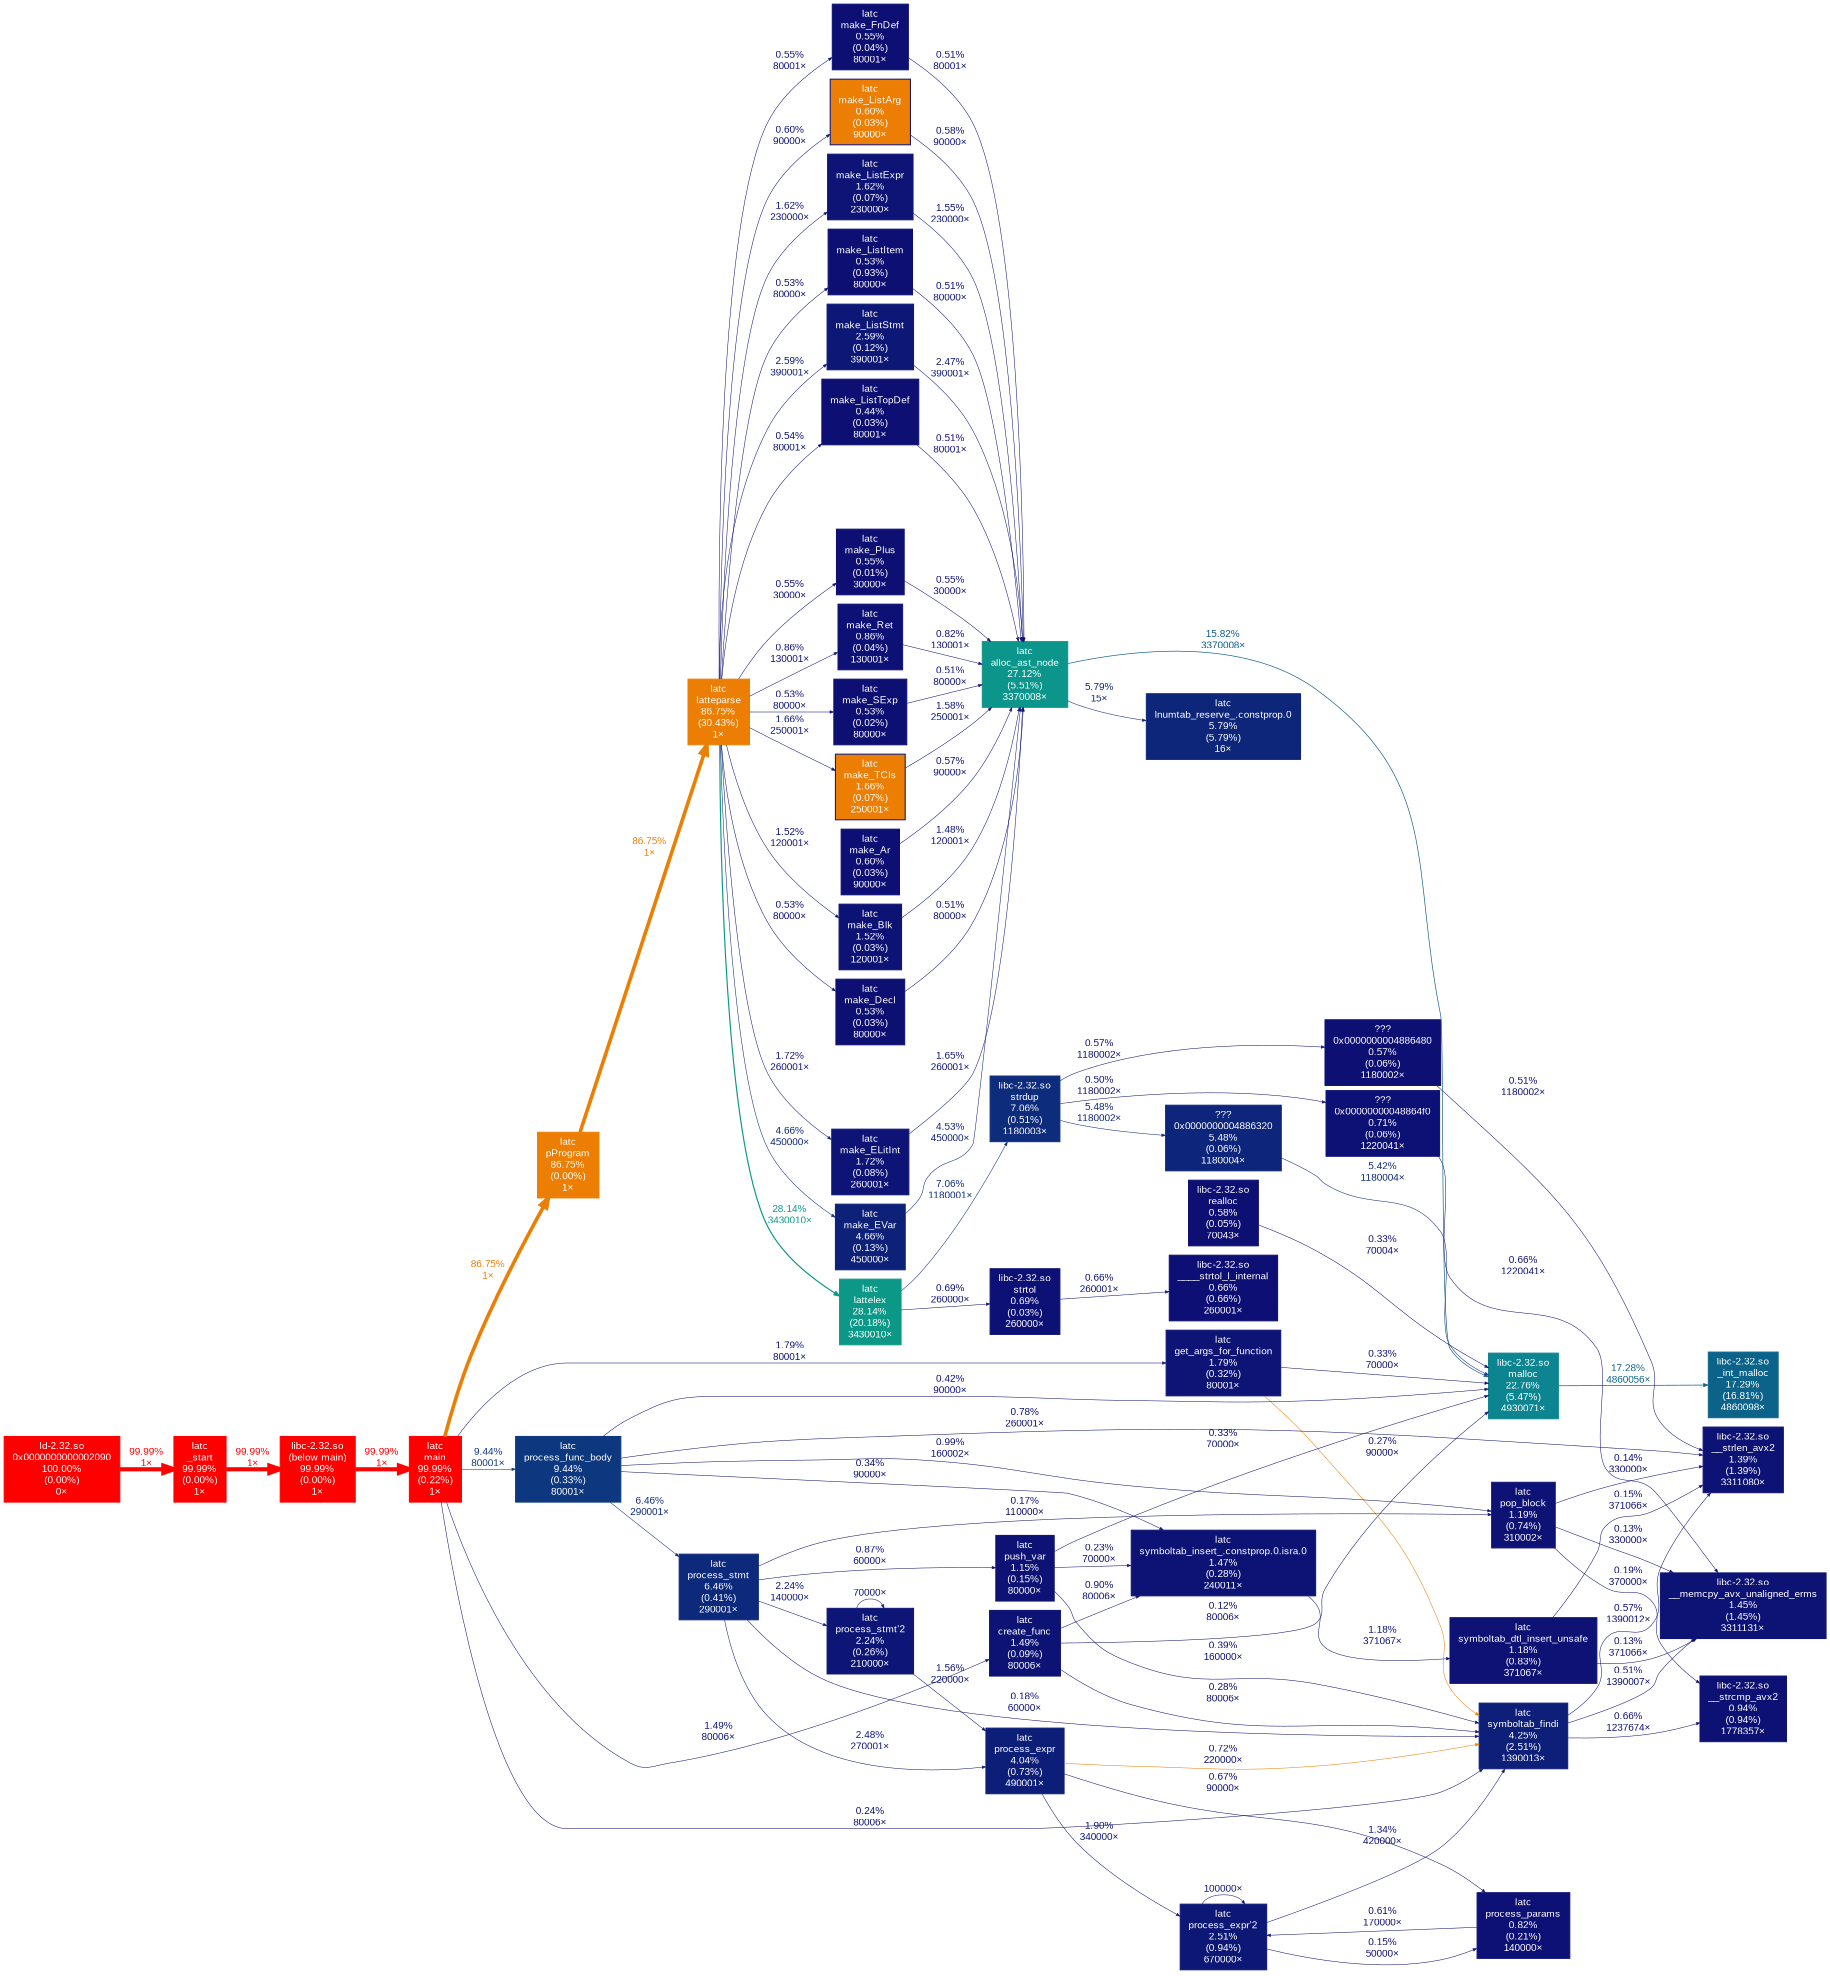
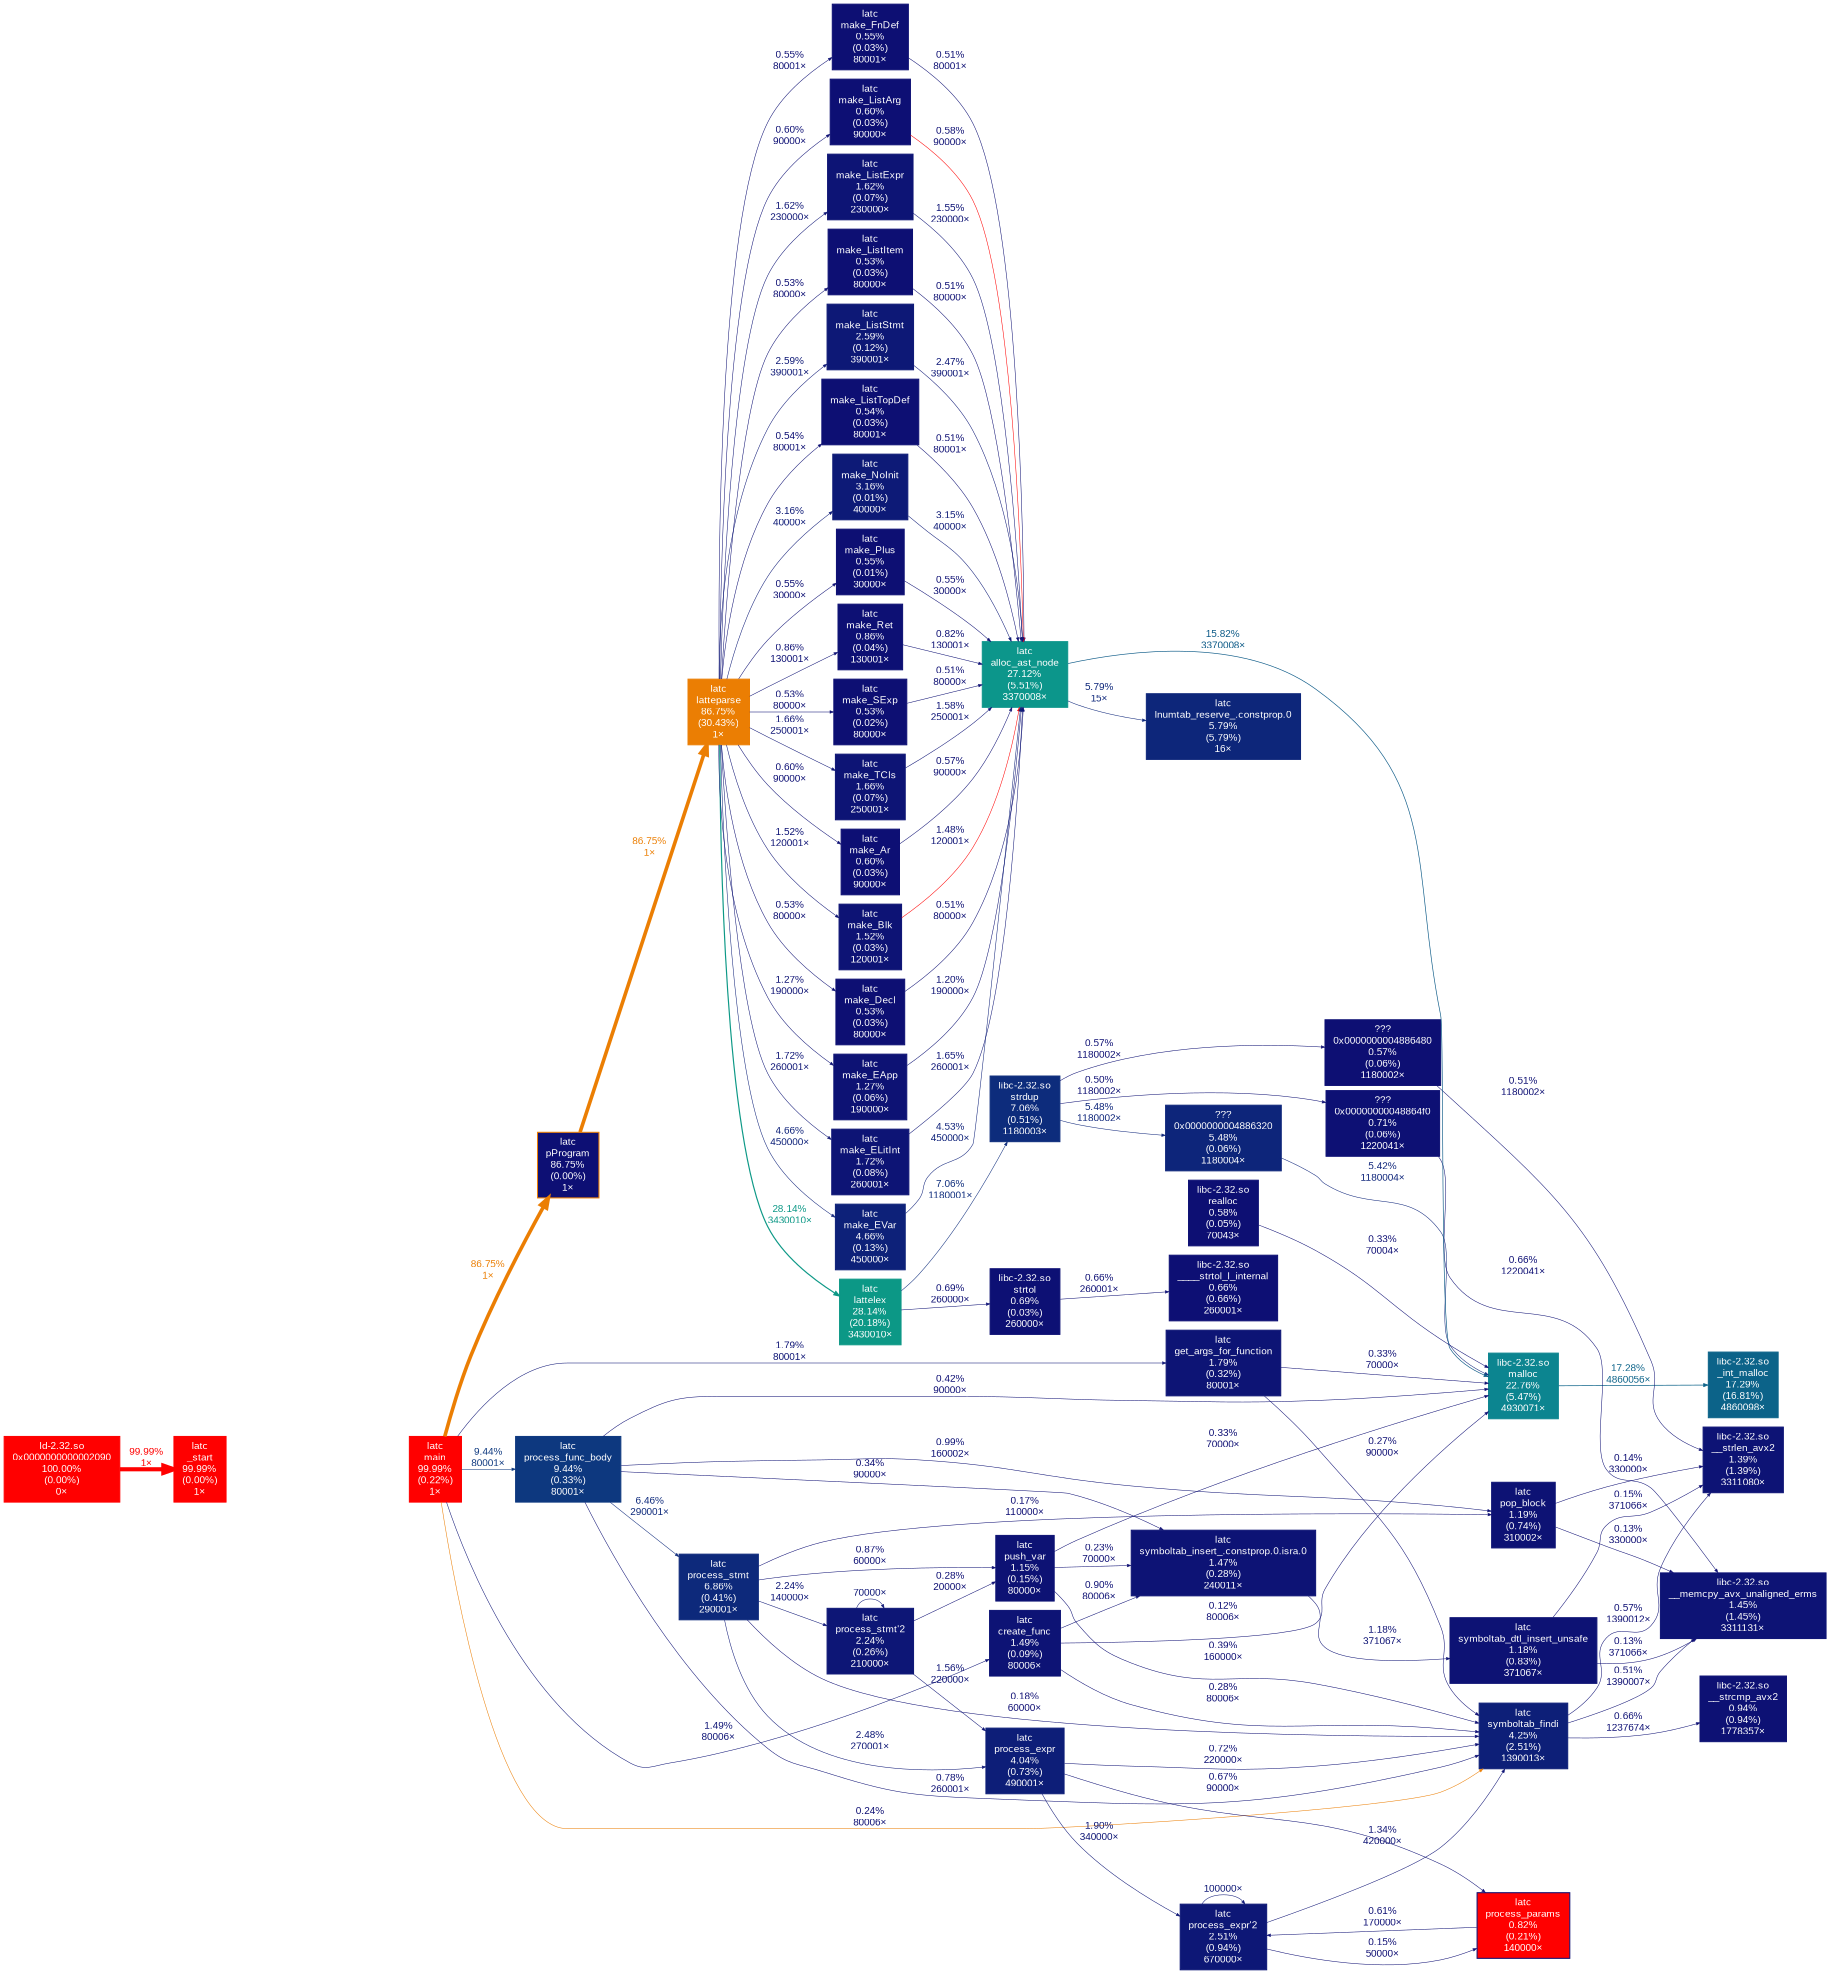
(870, 37) -> (870, 37)
(870, 112) -> (870, 112)
(870, 262) -> (870, 262)
(1008, 372) -> (1008, 372)
(870, 412) -> (870, 412)
none -> (870, 487)
(870, 787) -> (870, 787)
none -> (782, 799)
(983, 828) -> (983, 828)
none -> (870, 1087)
(568, 1165) -> (568, 1165)
(1160, 1430) -> (966, 1798)
(318, 1469) -> none
(1396, 1541) -> (1396, 1541)
(719, 1587) -> (719, 1587)
(1645, 1596) -> none
none -> (953, 1602)
(1271, 1769) -> (1271, 1769)
(846, 1829) -> (846, 1829)
(1523, 1926) -> (1523, 1926)
